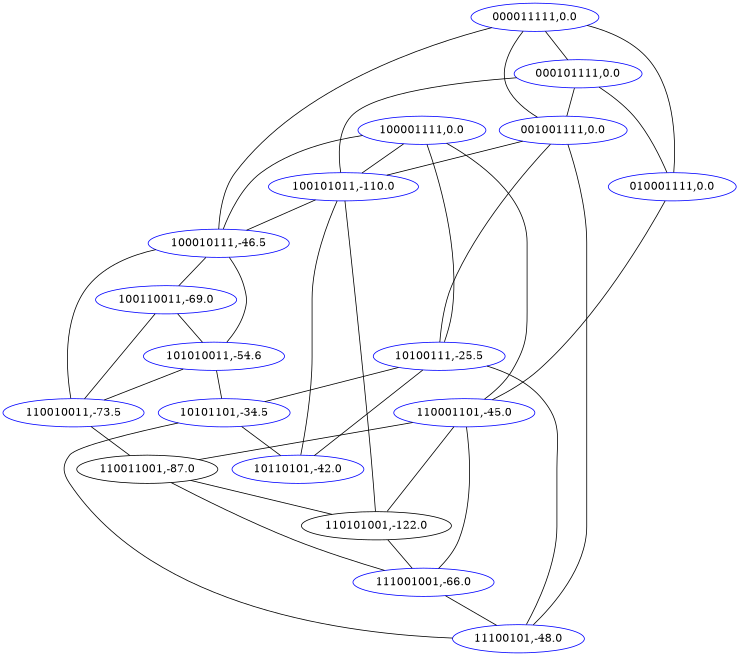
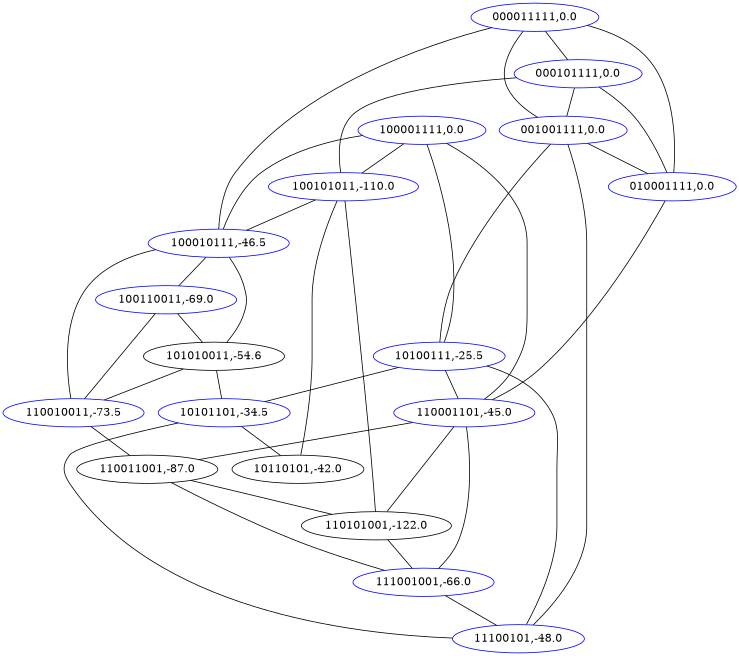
(455, 158) -> (618, 159)
(214, 356) -> (214, 356)
(374, 409) -> (452, 384)
(298, 469) -> (298, 469)
